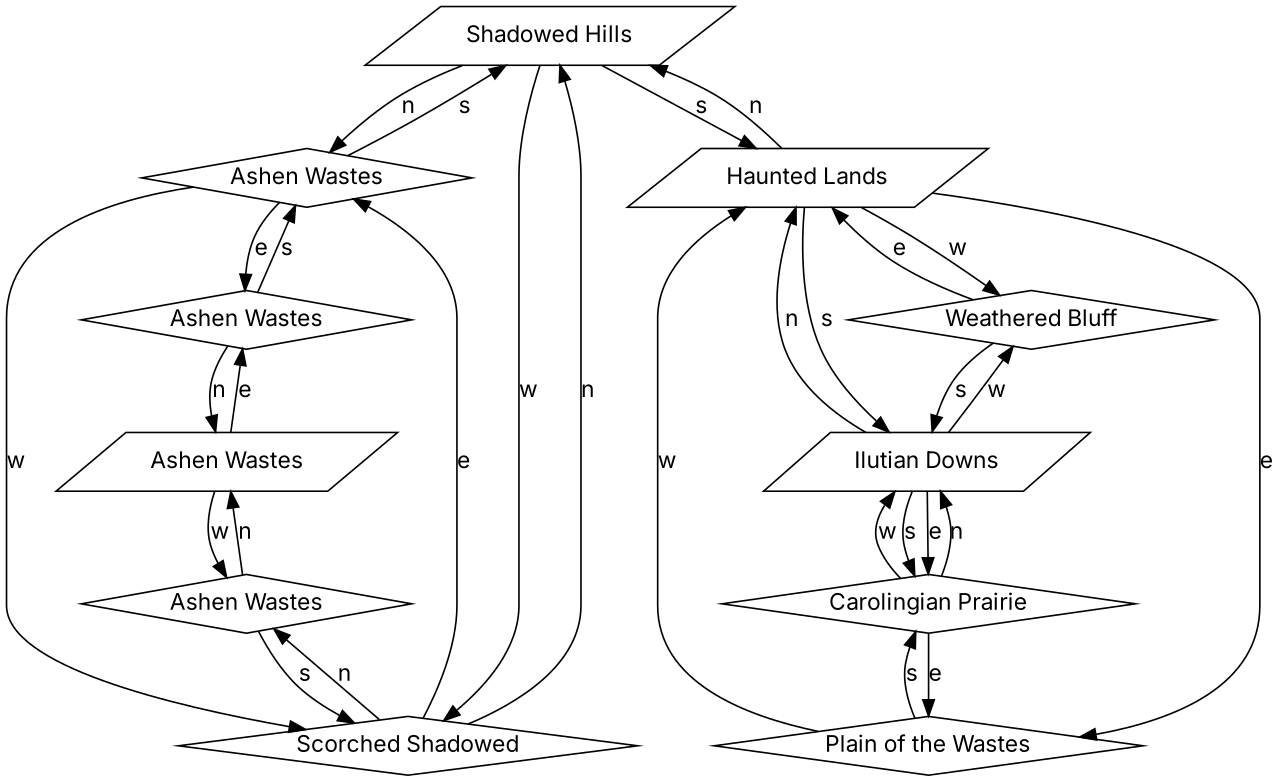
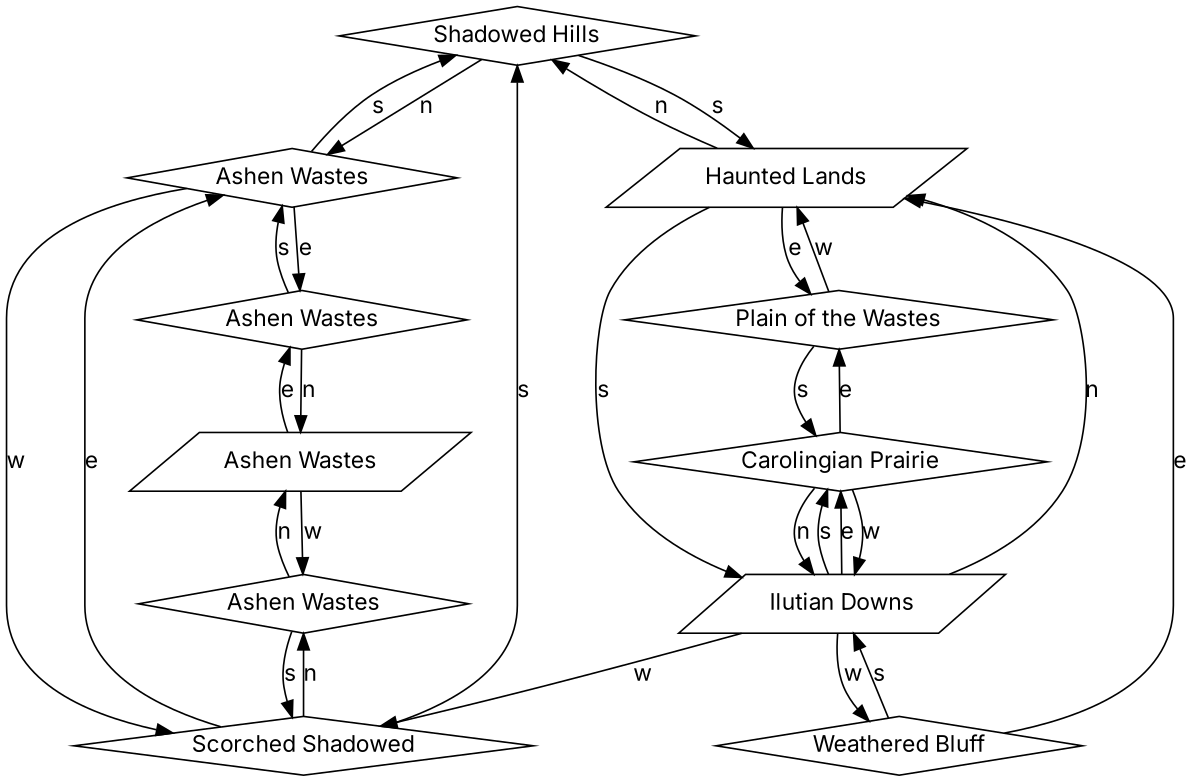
(550, 36) -> (517, 36)
(925, 244) -> none
(588, 391) -> (524, 391)
(519, 397) -> (570, 679)
